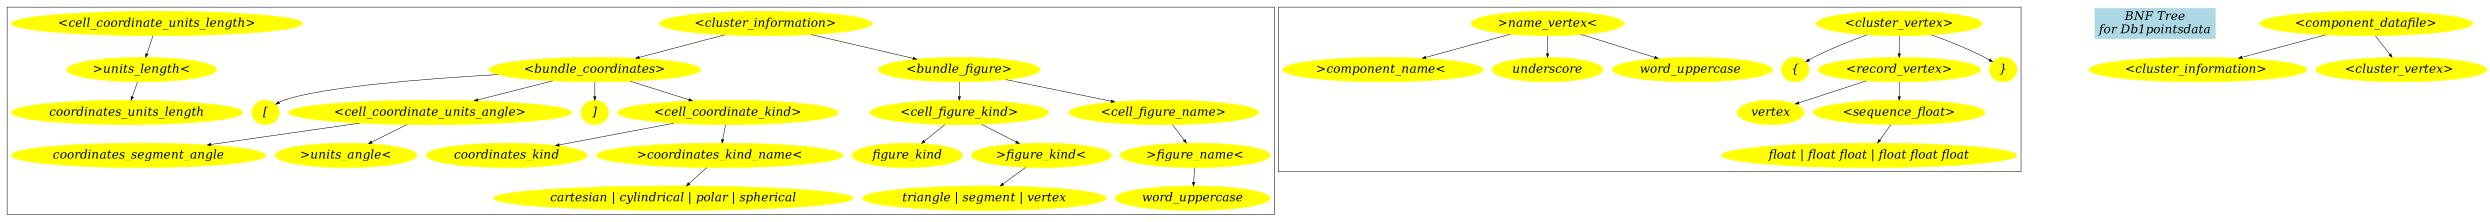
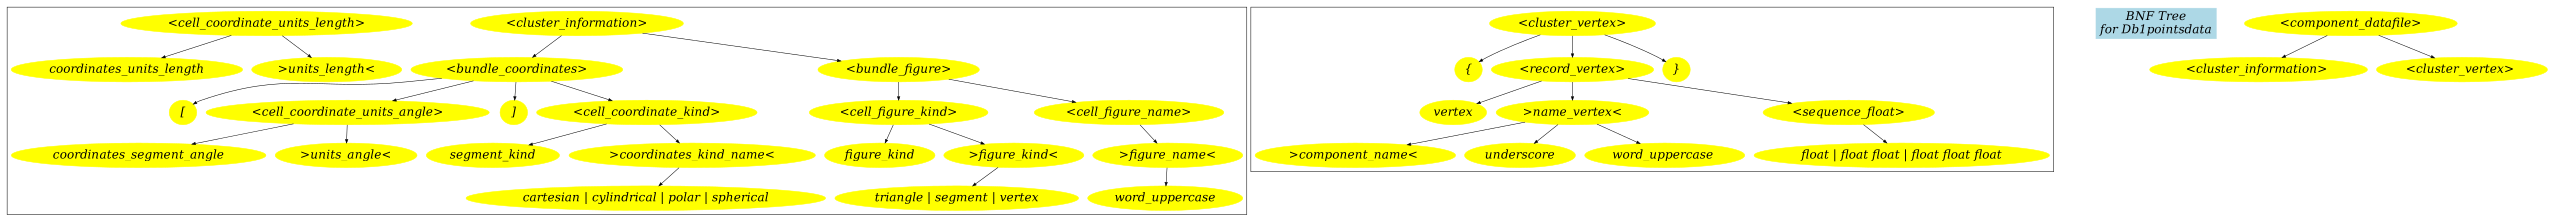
(135, 89) -> (198, 46)
none -> (1572, 89)
(507, 155) -> (493, 155)
